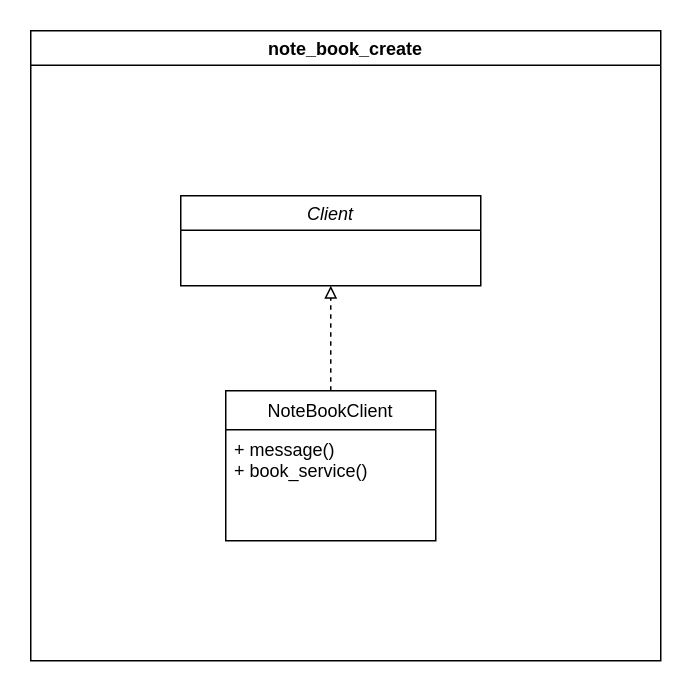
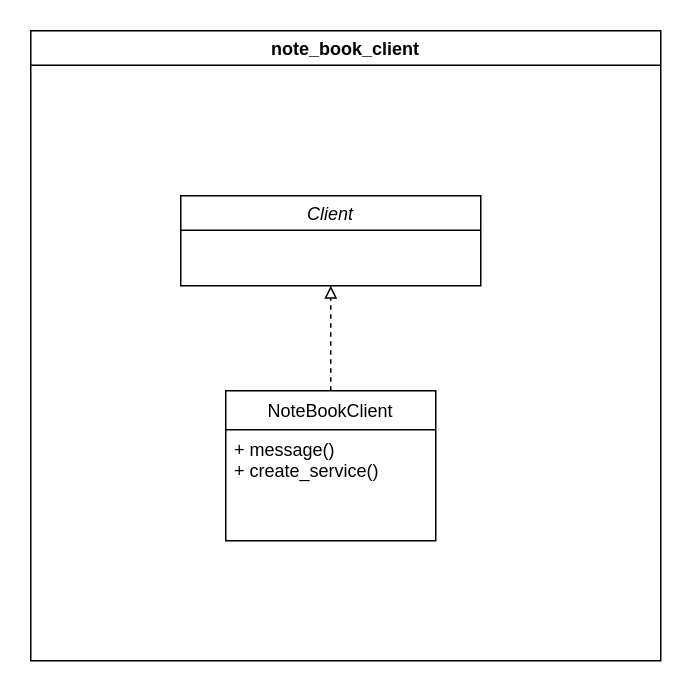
(345, 49) -> (345, 49)
(287, 450) -> (287, 450)
